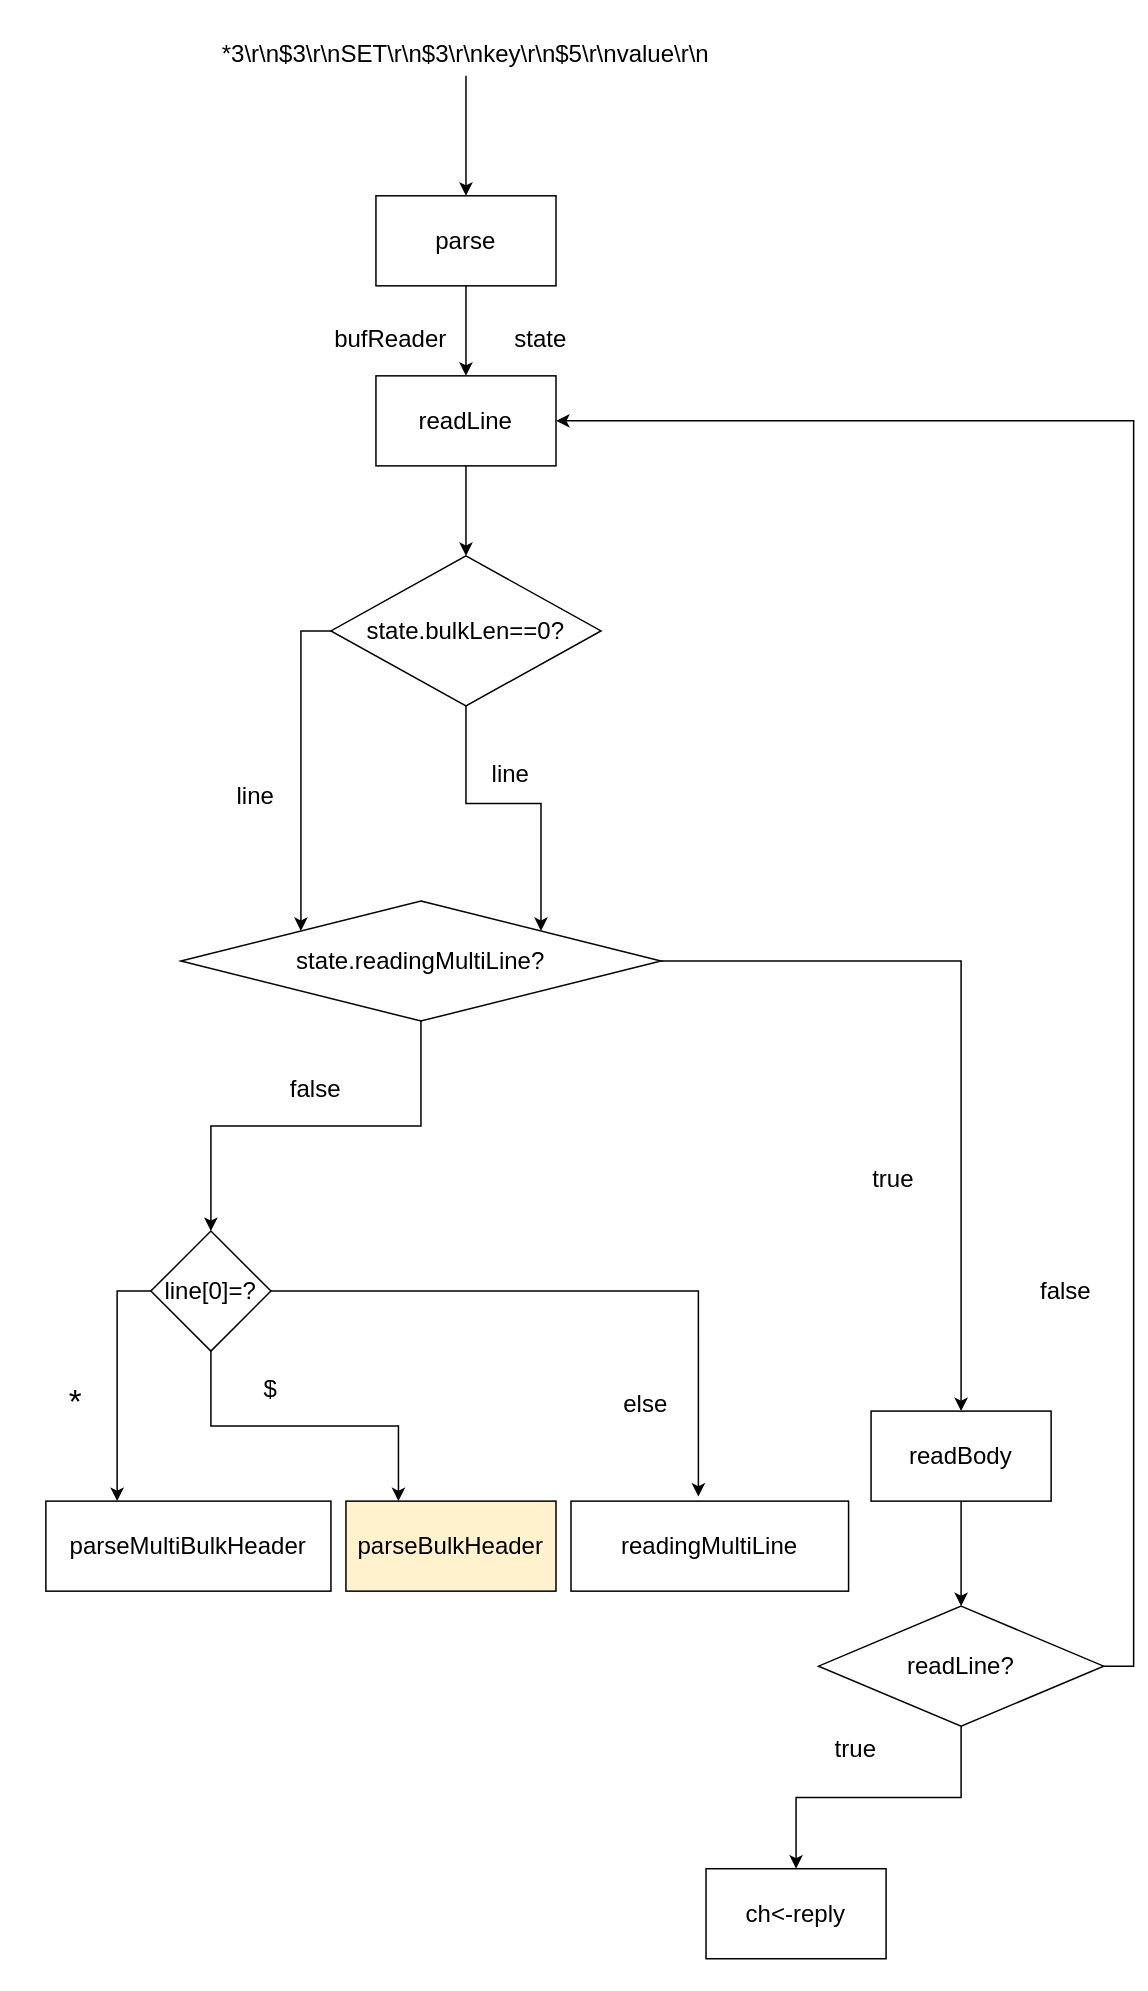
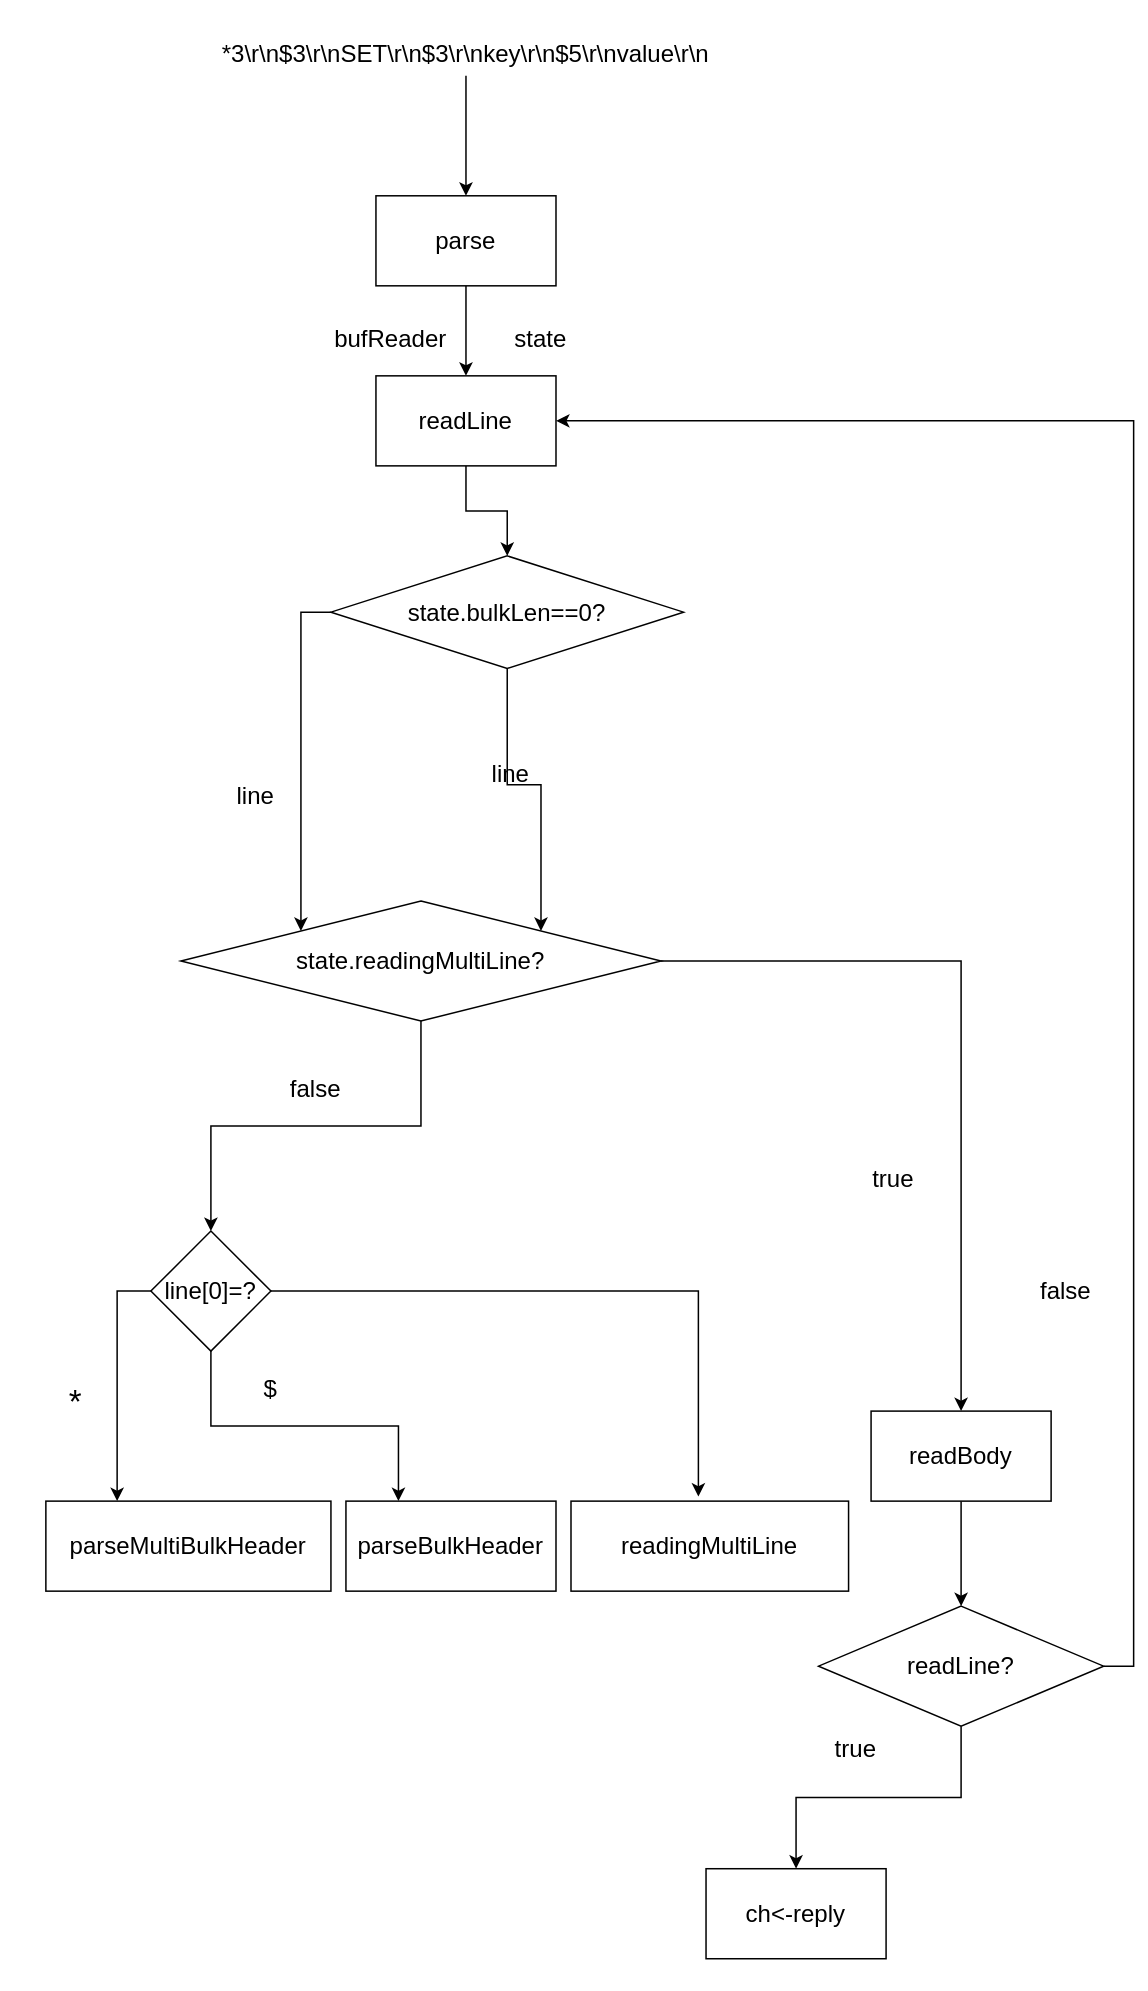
(466, 631) -> (507, 612)
(646, 1403) -> none
(451, 1546) -> (451, 1546)
